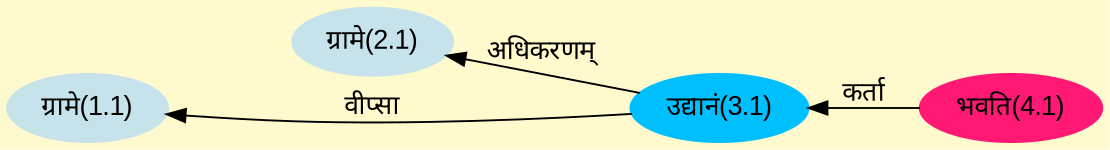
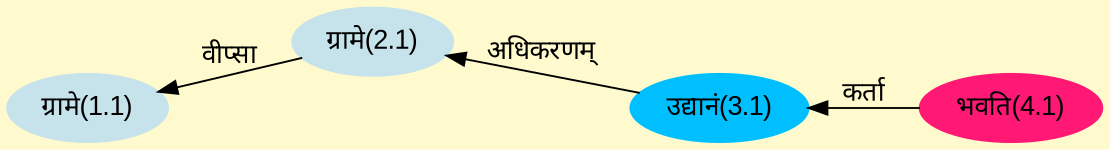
(409, 122) -> (240, 73)
